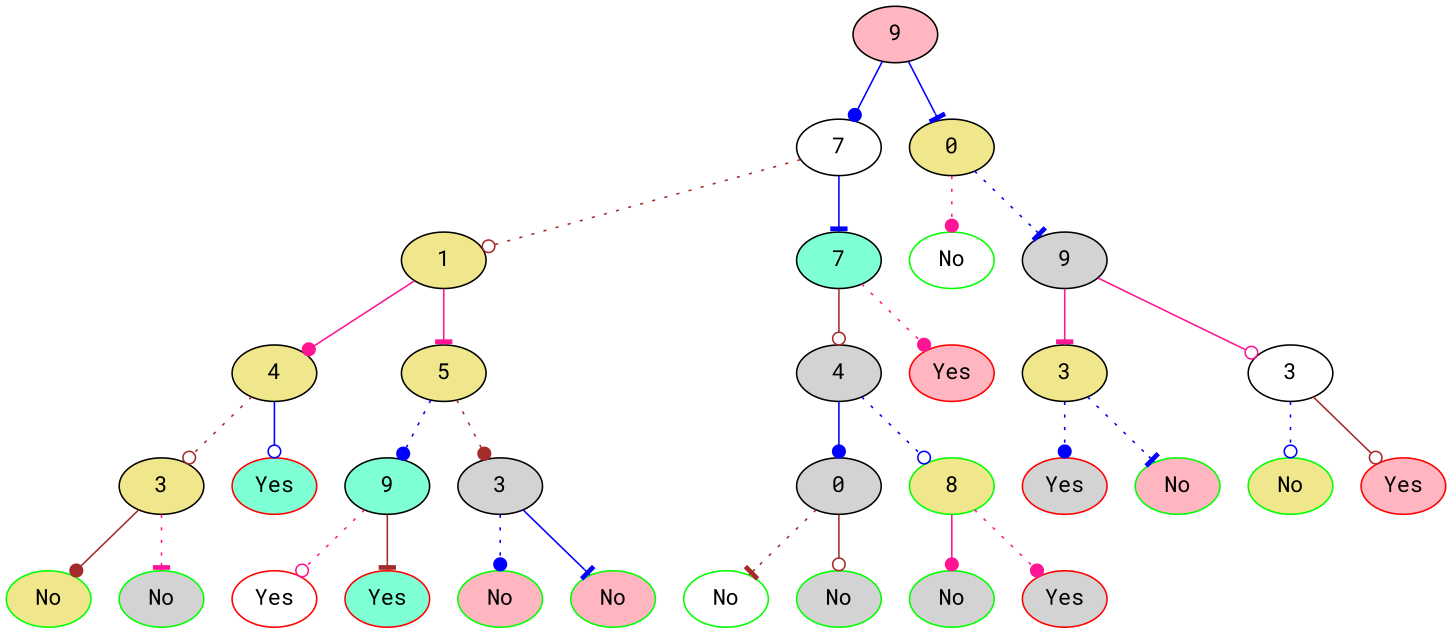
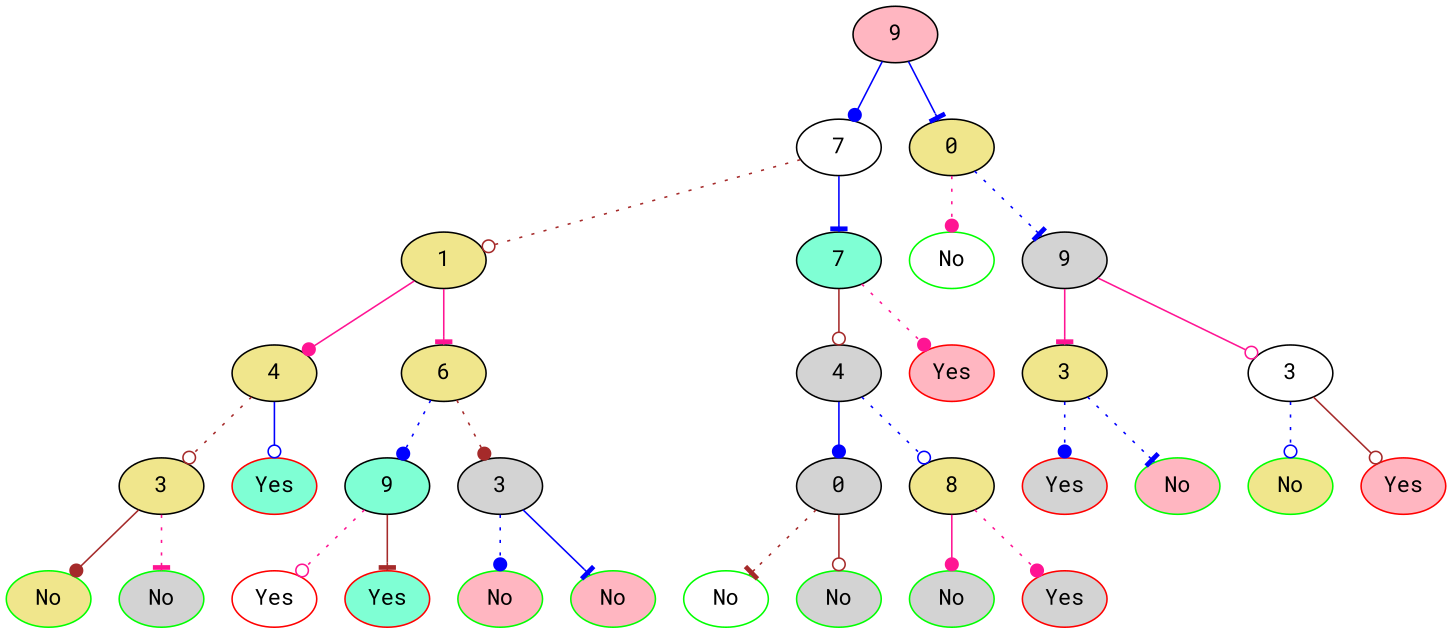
(444, 373) -> (444, 373)
(952, 486) -> (952, 486)
